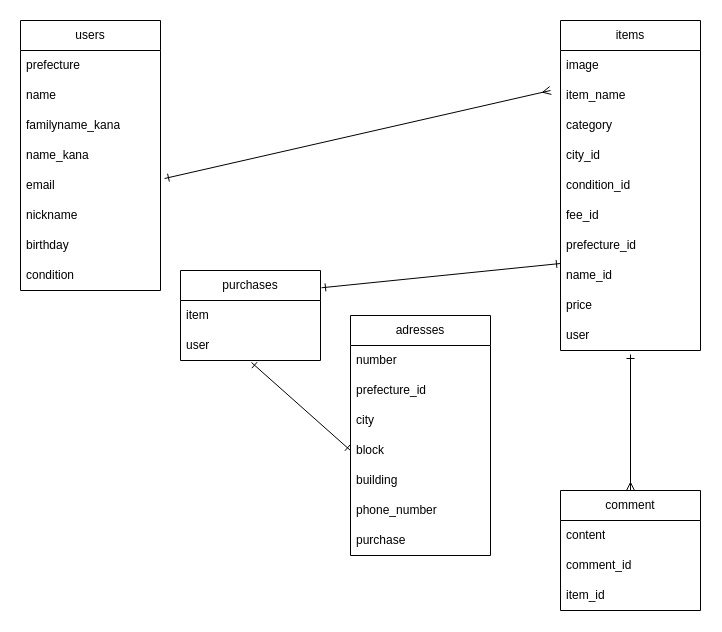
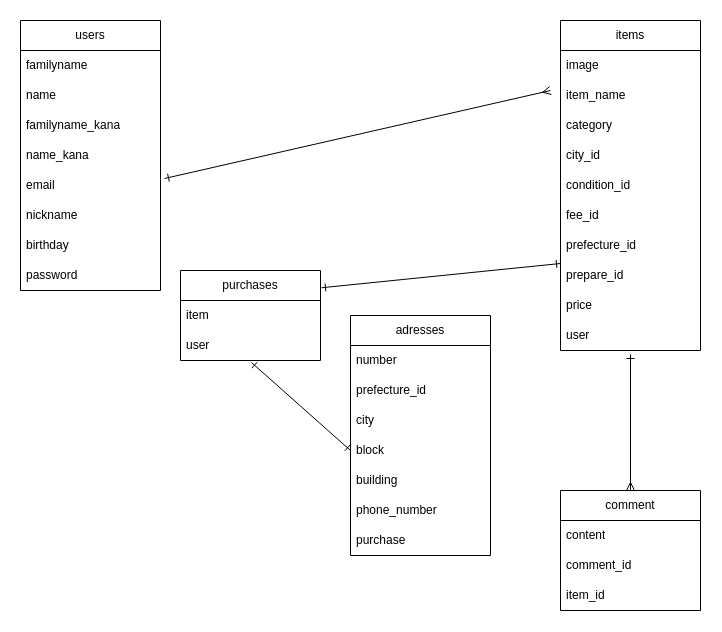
(60, 66) -> (57, 66)
(54, 276) -> (53, 276)
(588, 276) -> (599, 276)
